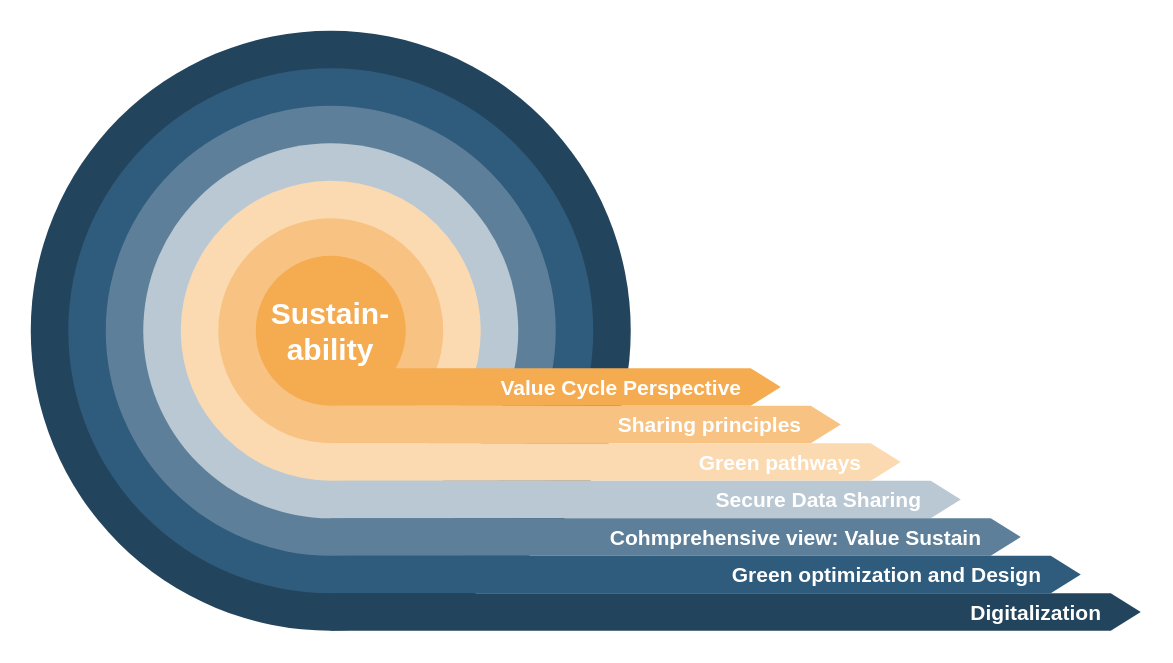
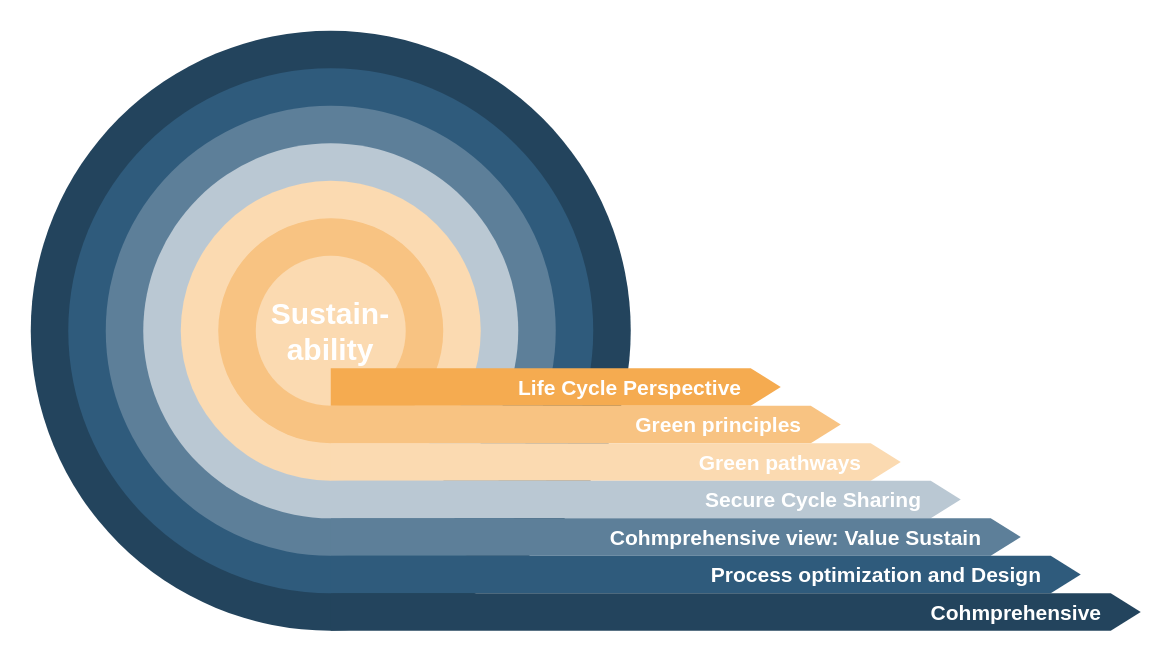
(331, 331) -> (331, 331)
(620, 388) -> (626, 388)
(710, 425) -> (719, 425)
(818, 500) -> (815, 500)
(890, 575) -> (879, 575)
(1033, 613) -> (1022, 613)
